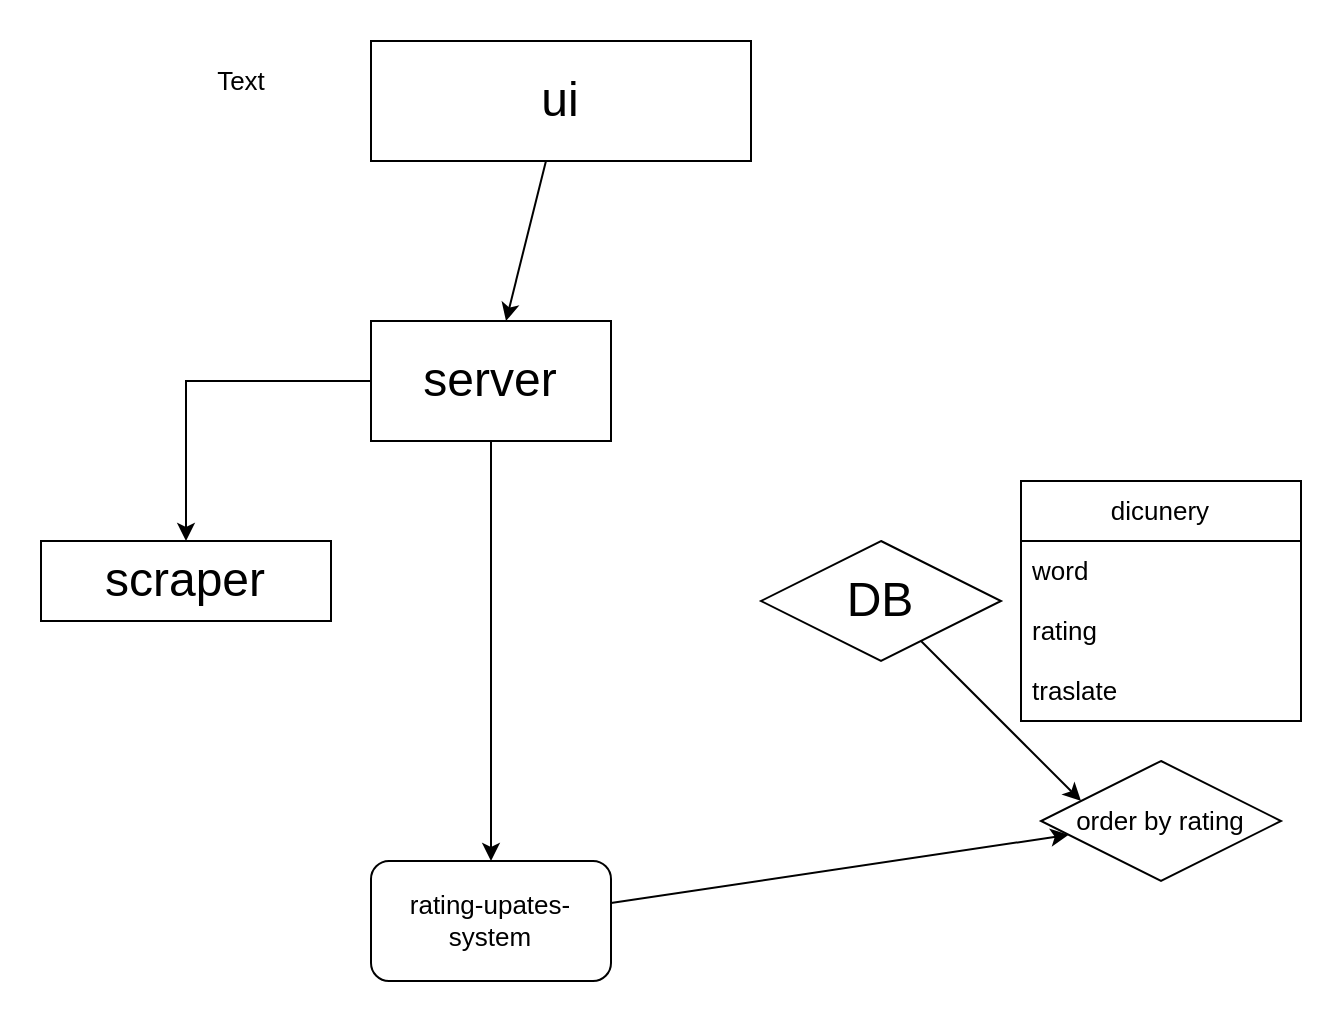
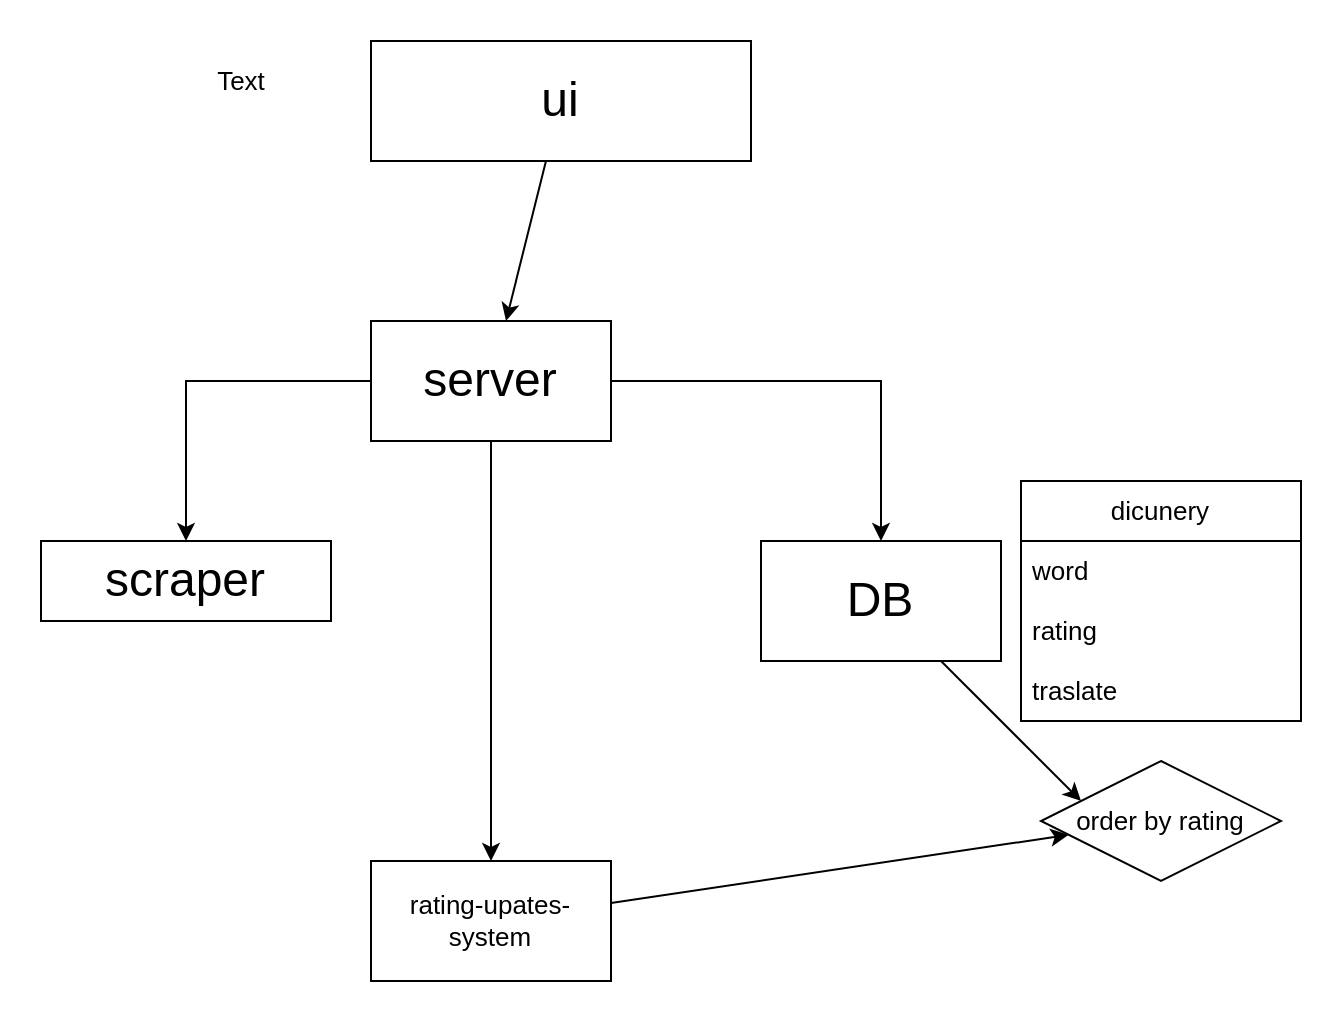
none -> (819, 381)
(881, 601) -> (881, 601)
(491, 921) -> (491, 921)
